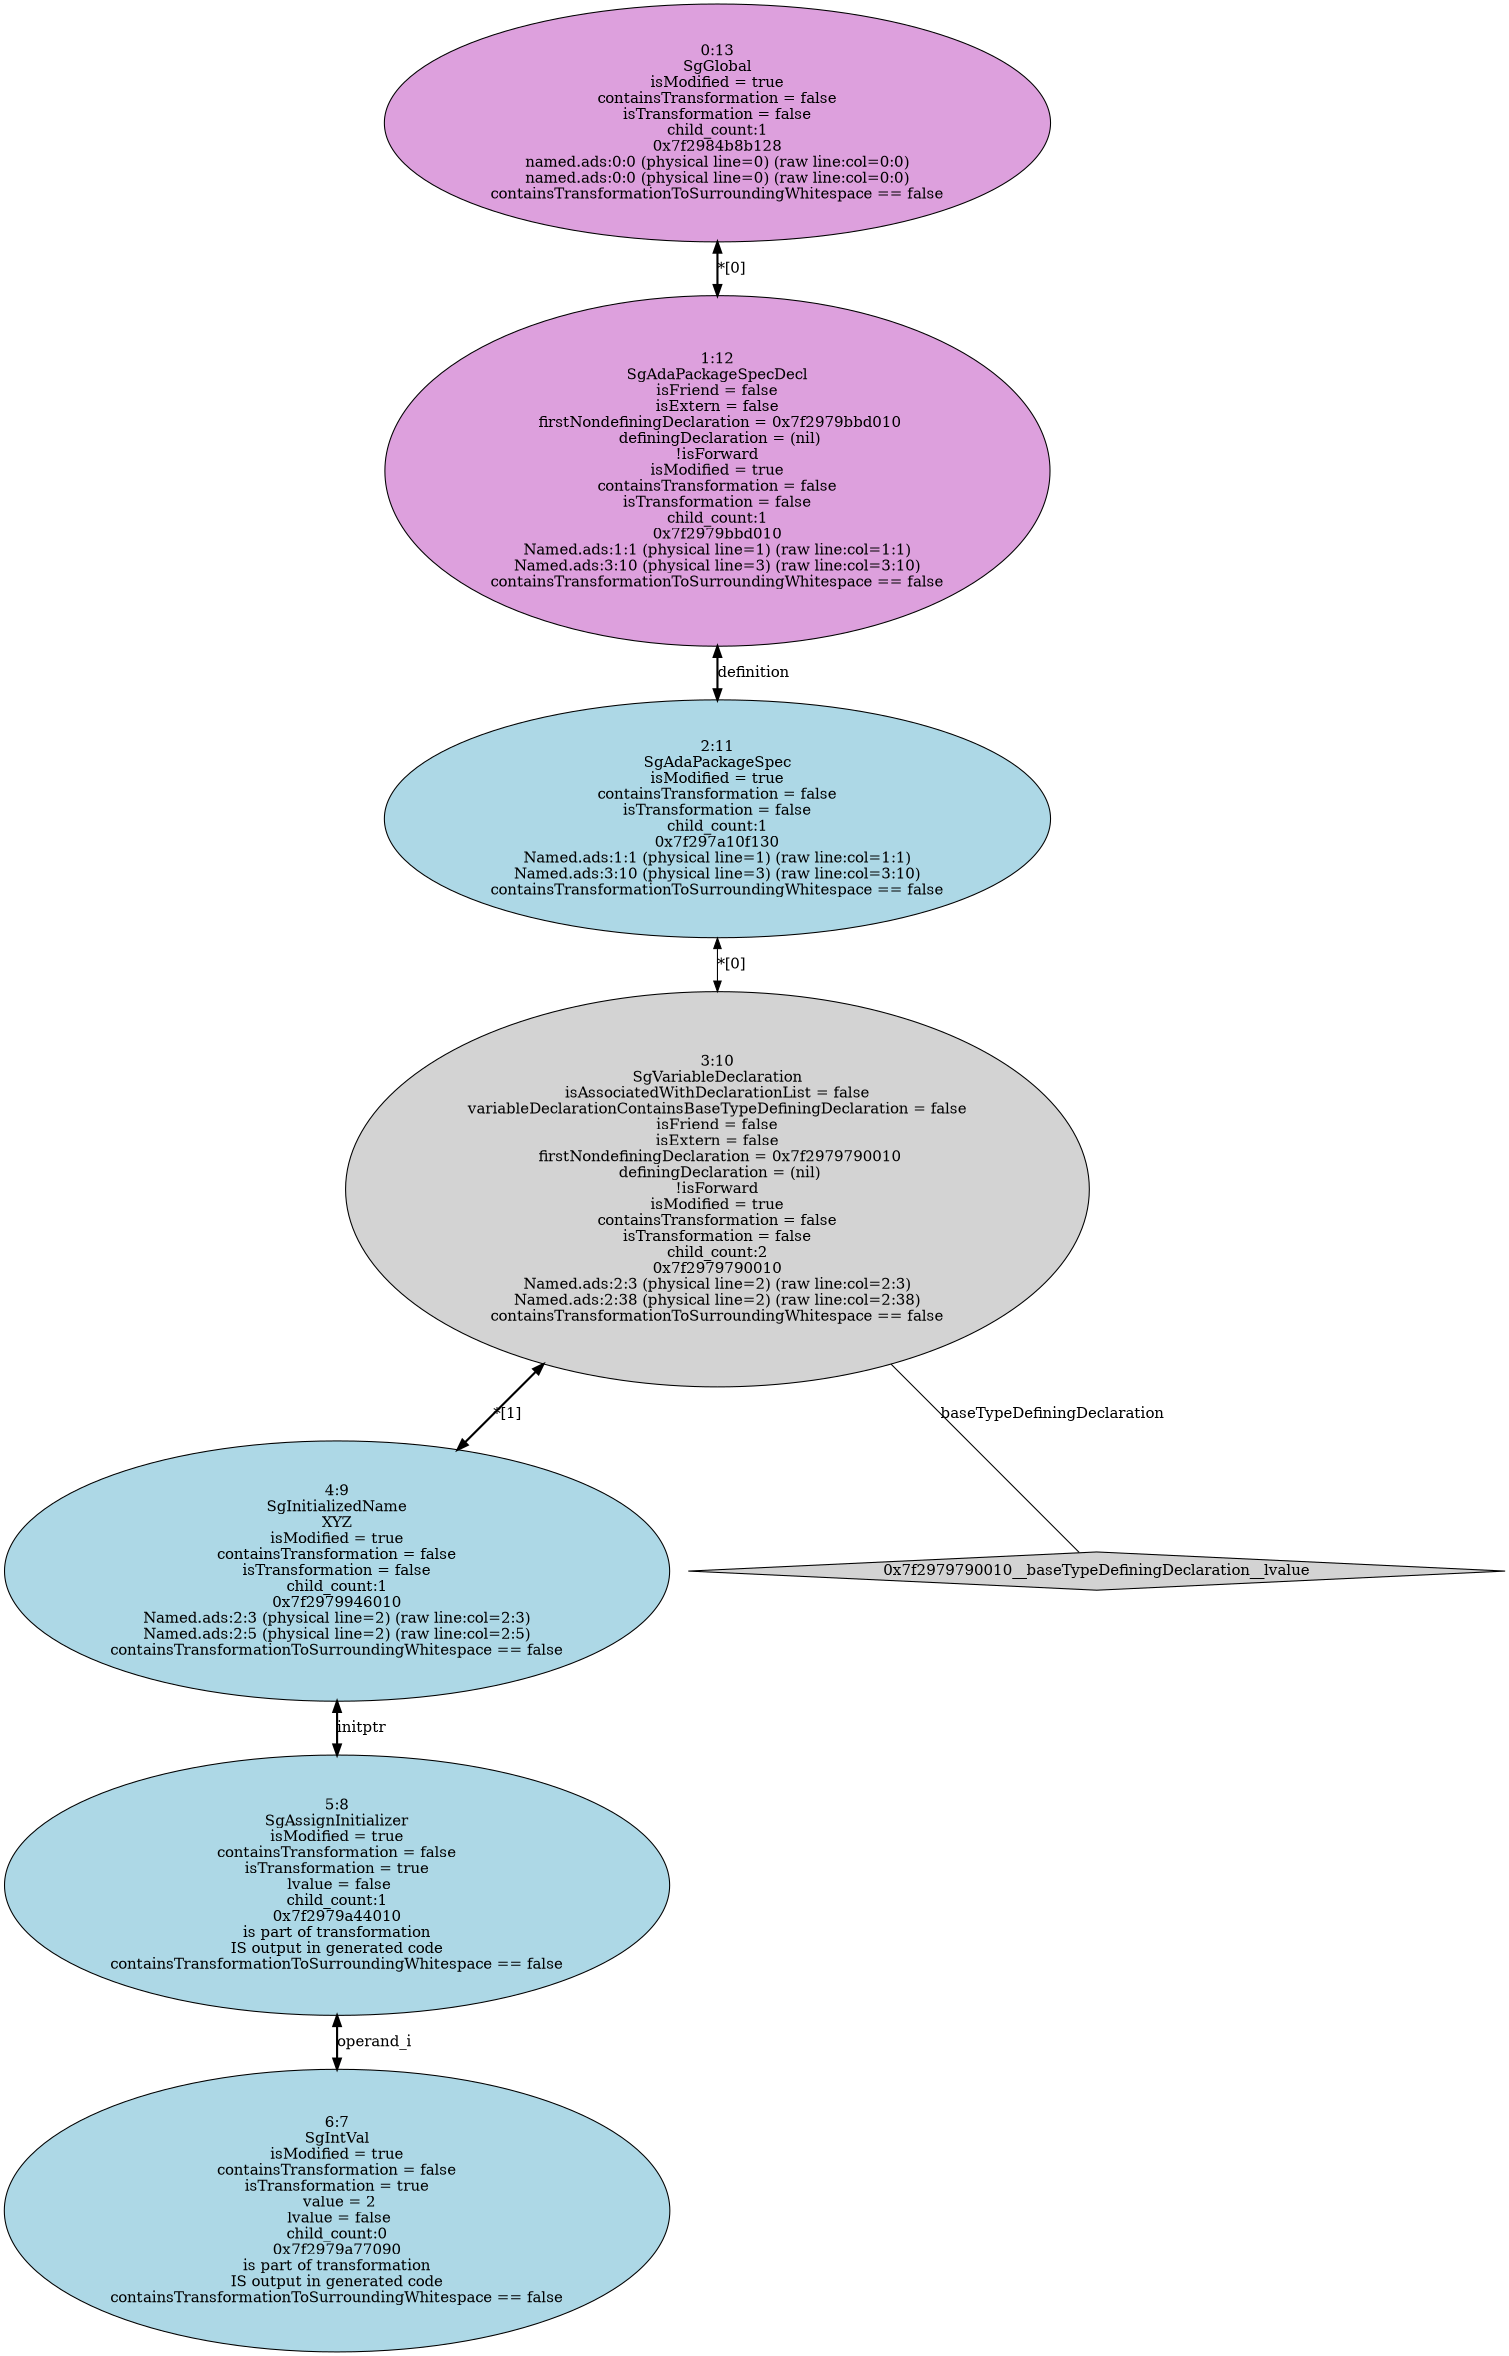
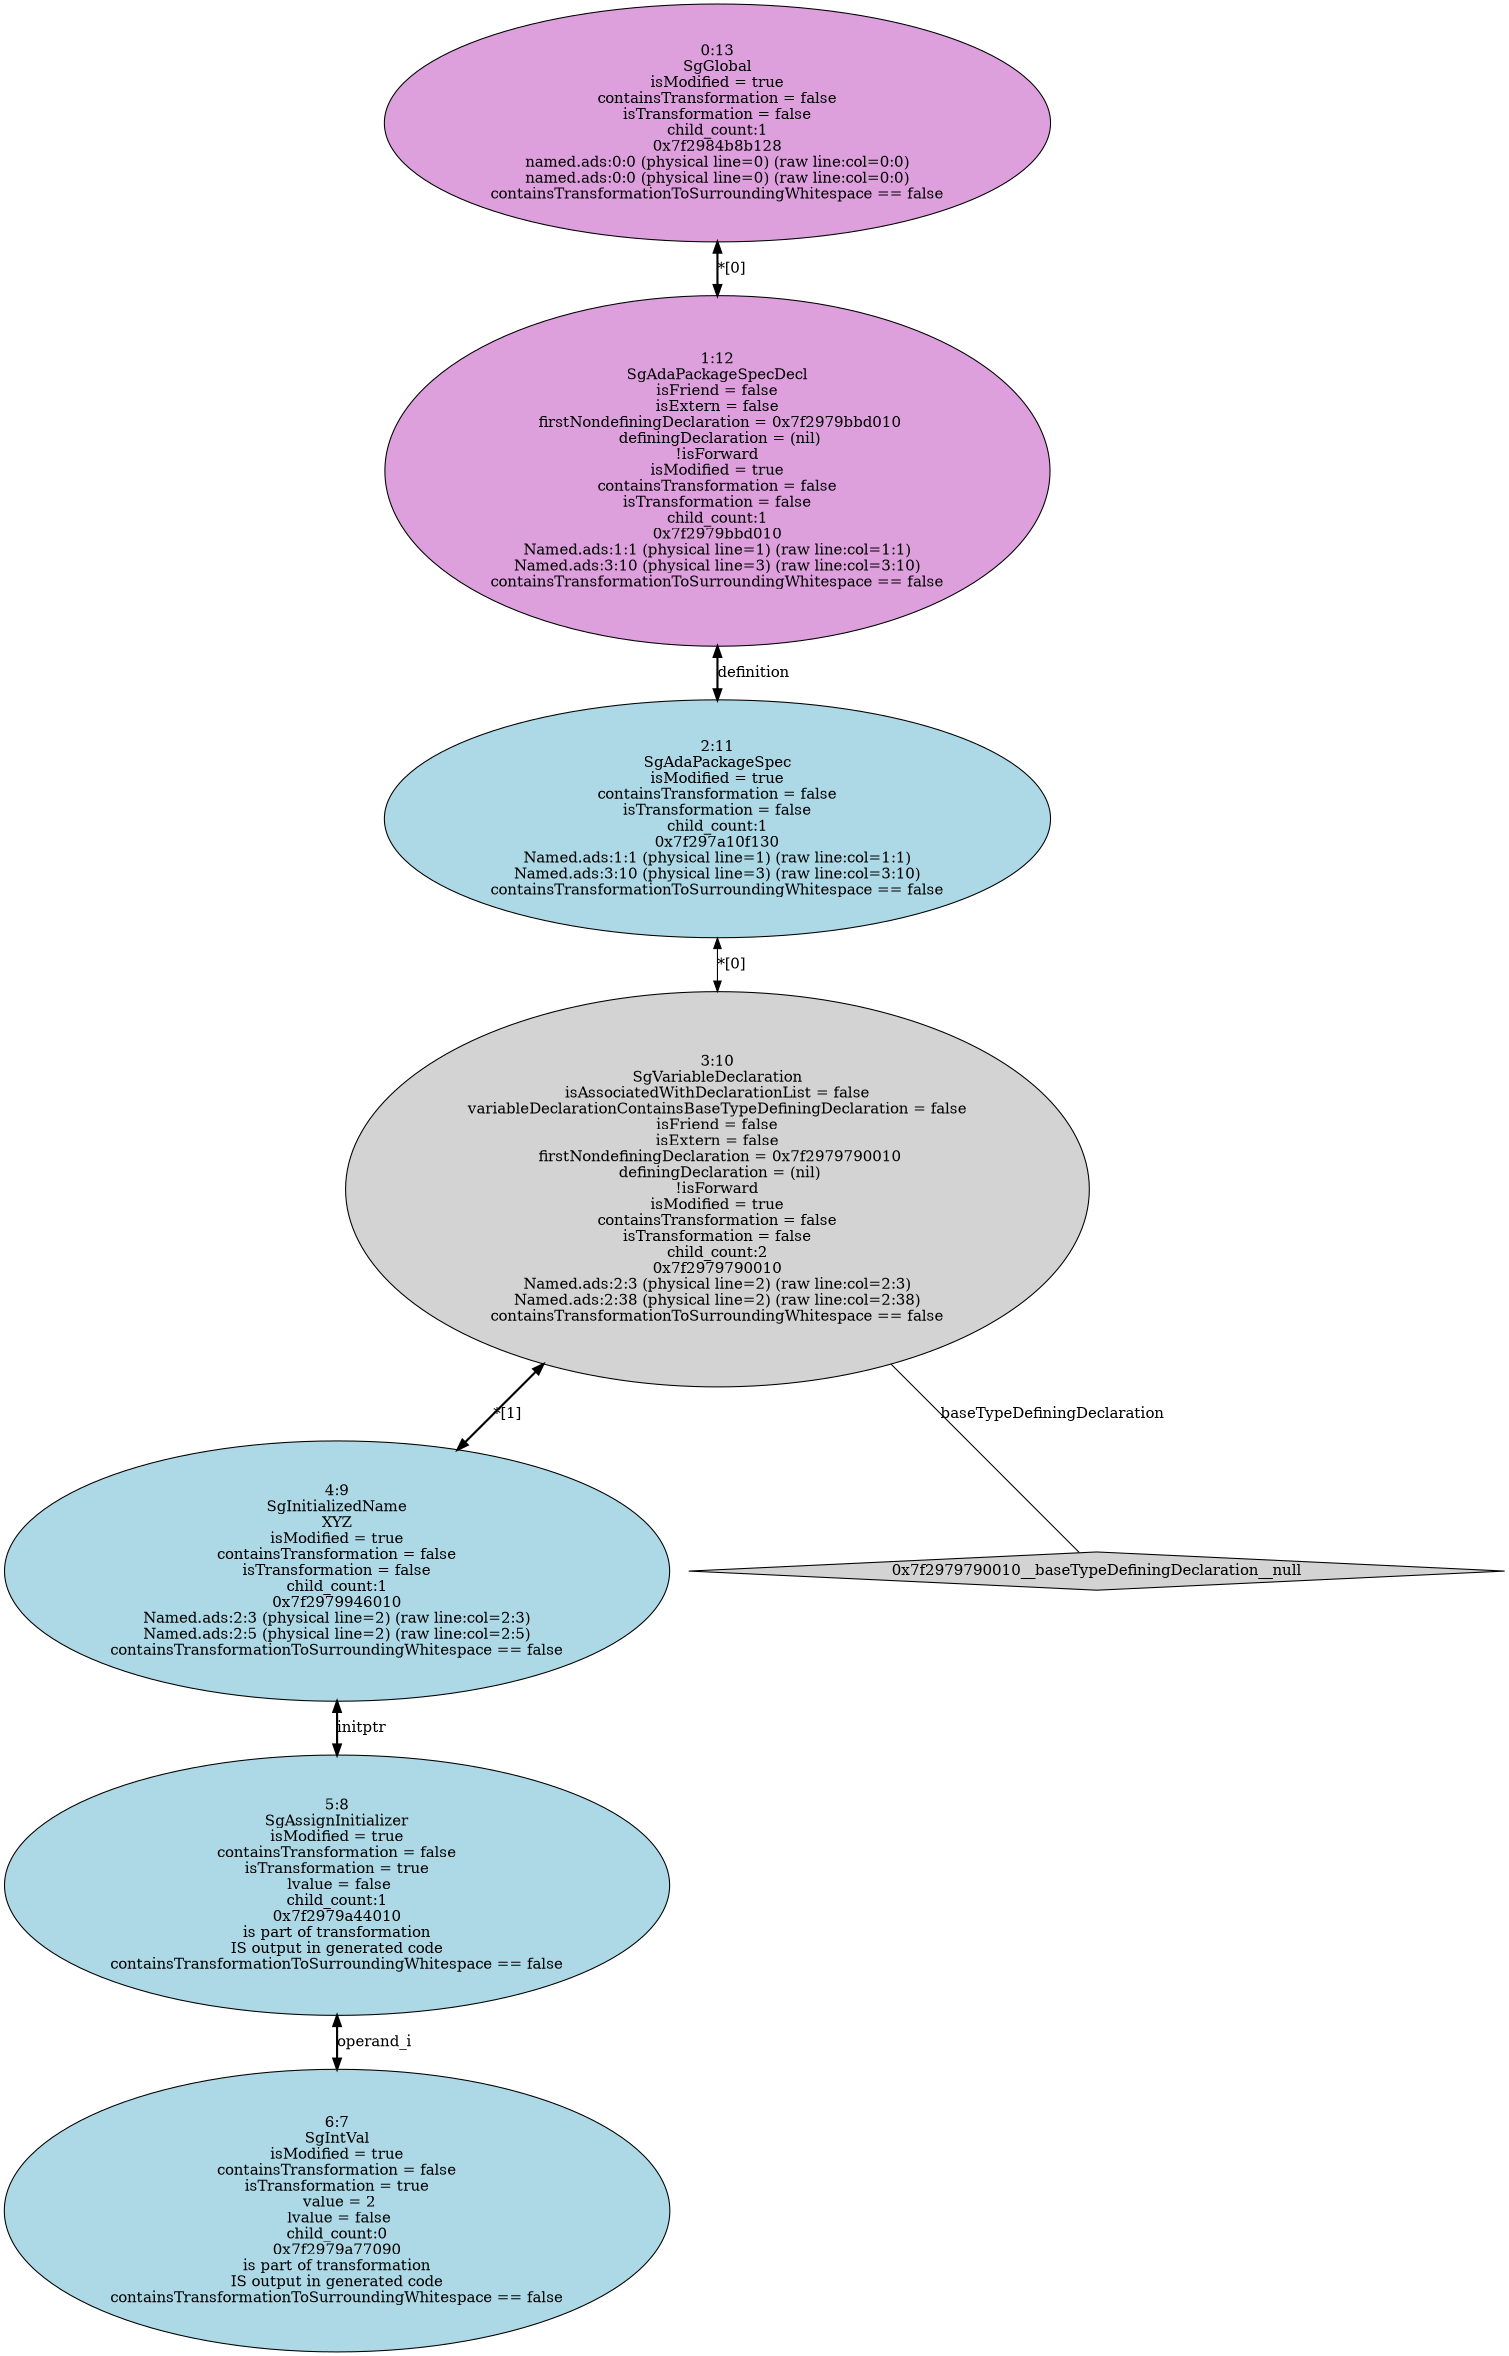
(1097, 1571) -> (1097, 1571)
